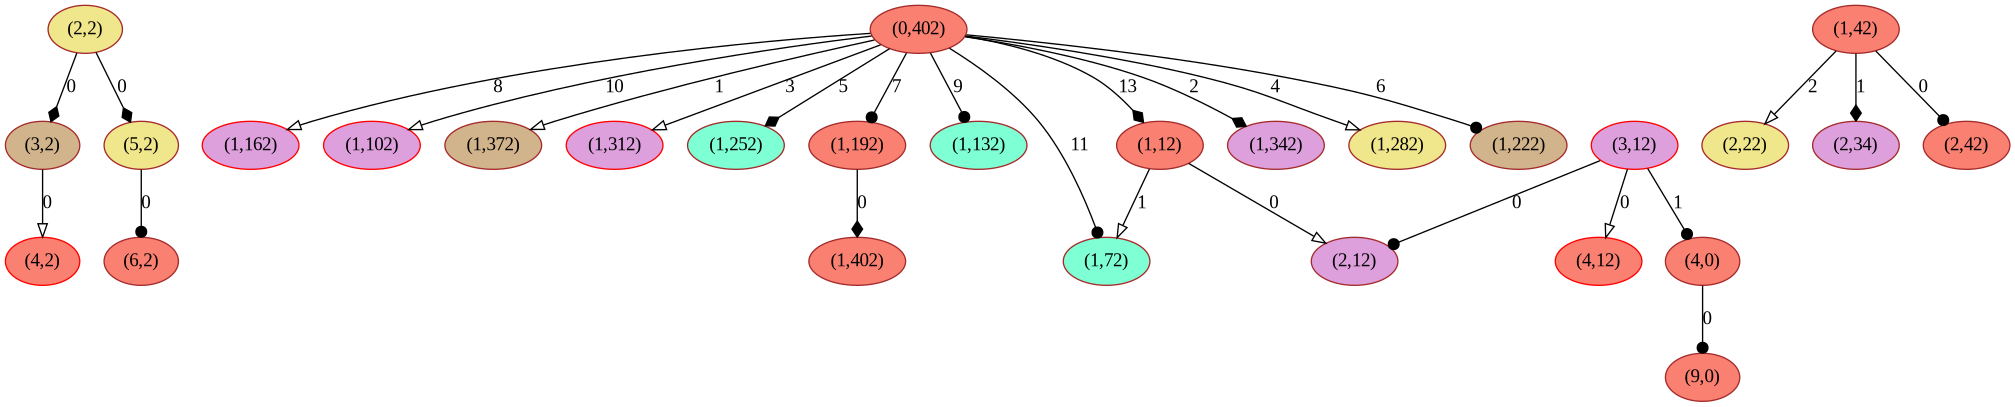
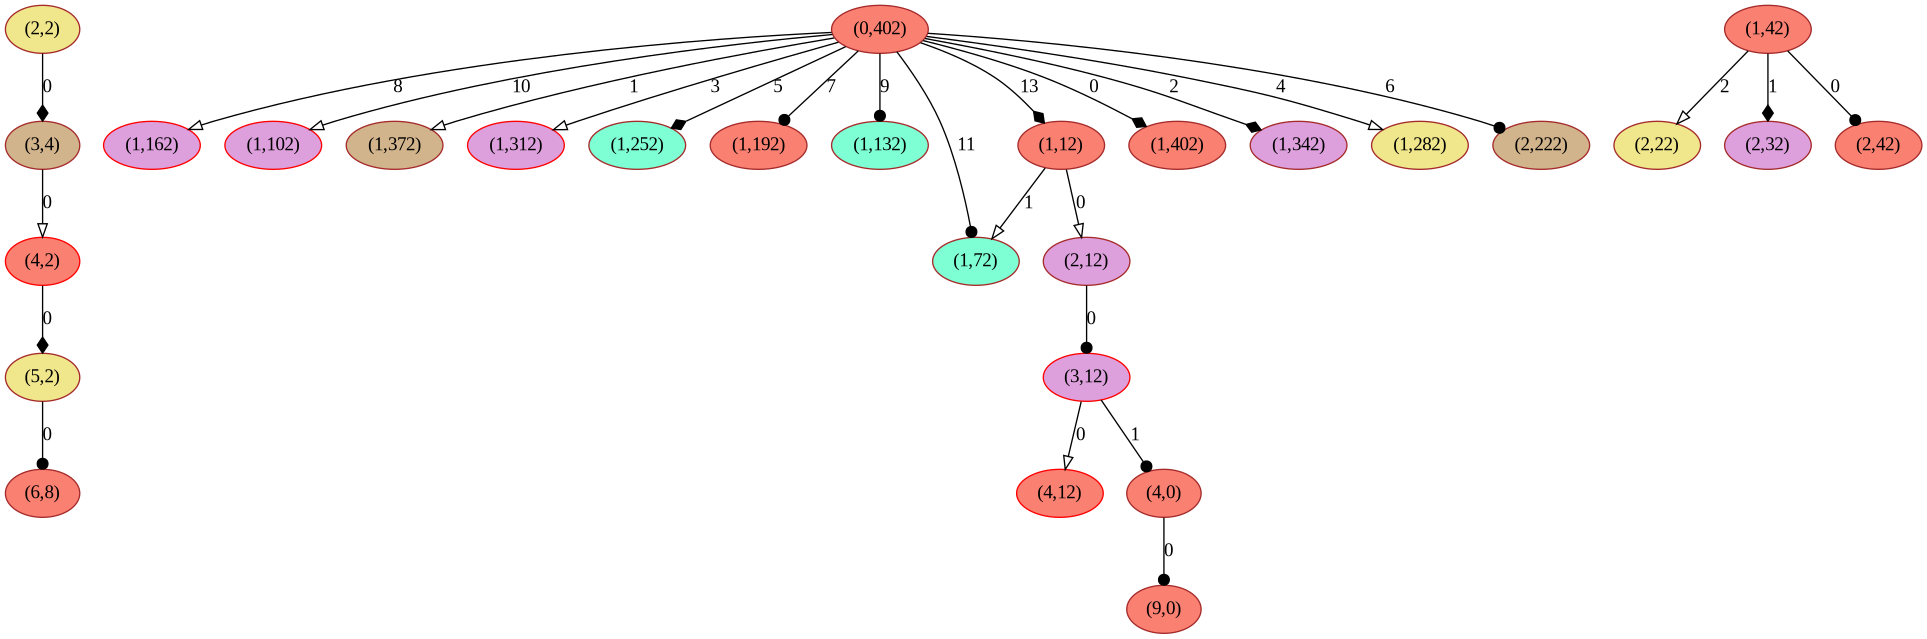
(110, 80) -> (43, 311)
(43, 145) -> (43, 145)
(1519, 145) -> (1541, 145)
(1856, 145) -> (1768, 145)
(857, 195) -> (1030, 72)
(1499, 201) -> (1087, 314)
(141, 261) -> (43, 493)
